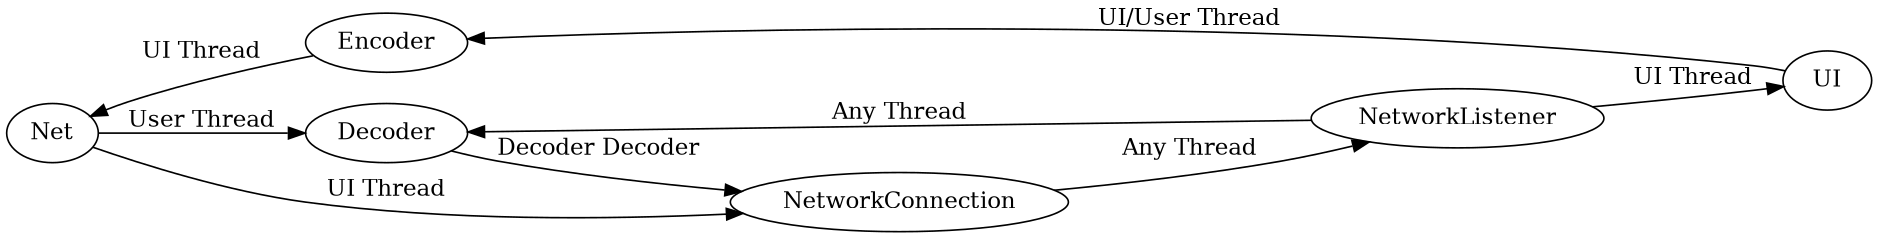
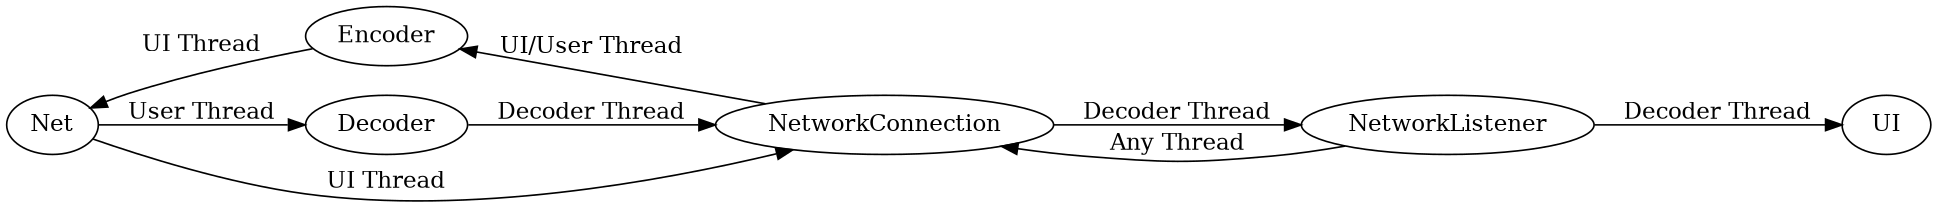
(1136, 31) -> (621, 78)
(1693, 78) -> (1718, 113)
(898, 126) -> (1182, 161)
(599, 149) -> (592, 113)
(1190, 149) -> (1177, 113)
